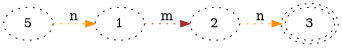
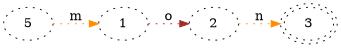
(74, 17) -> (76, 17)
(167, 17) -> (169, 17)
